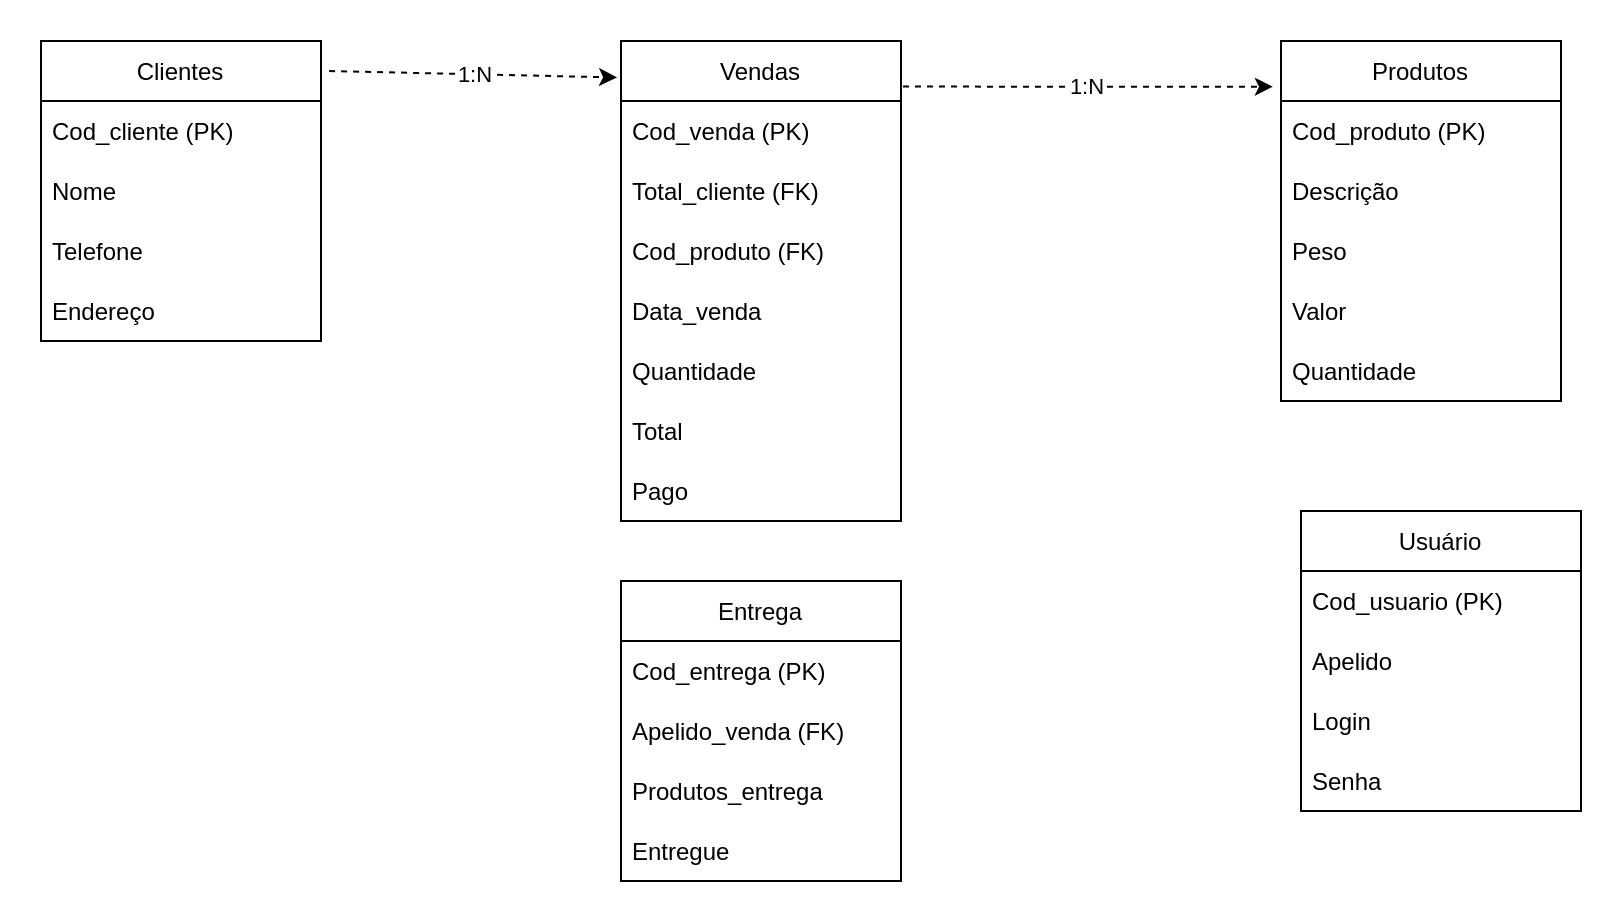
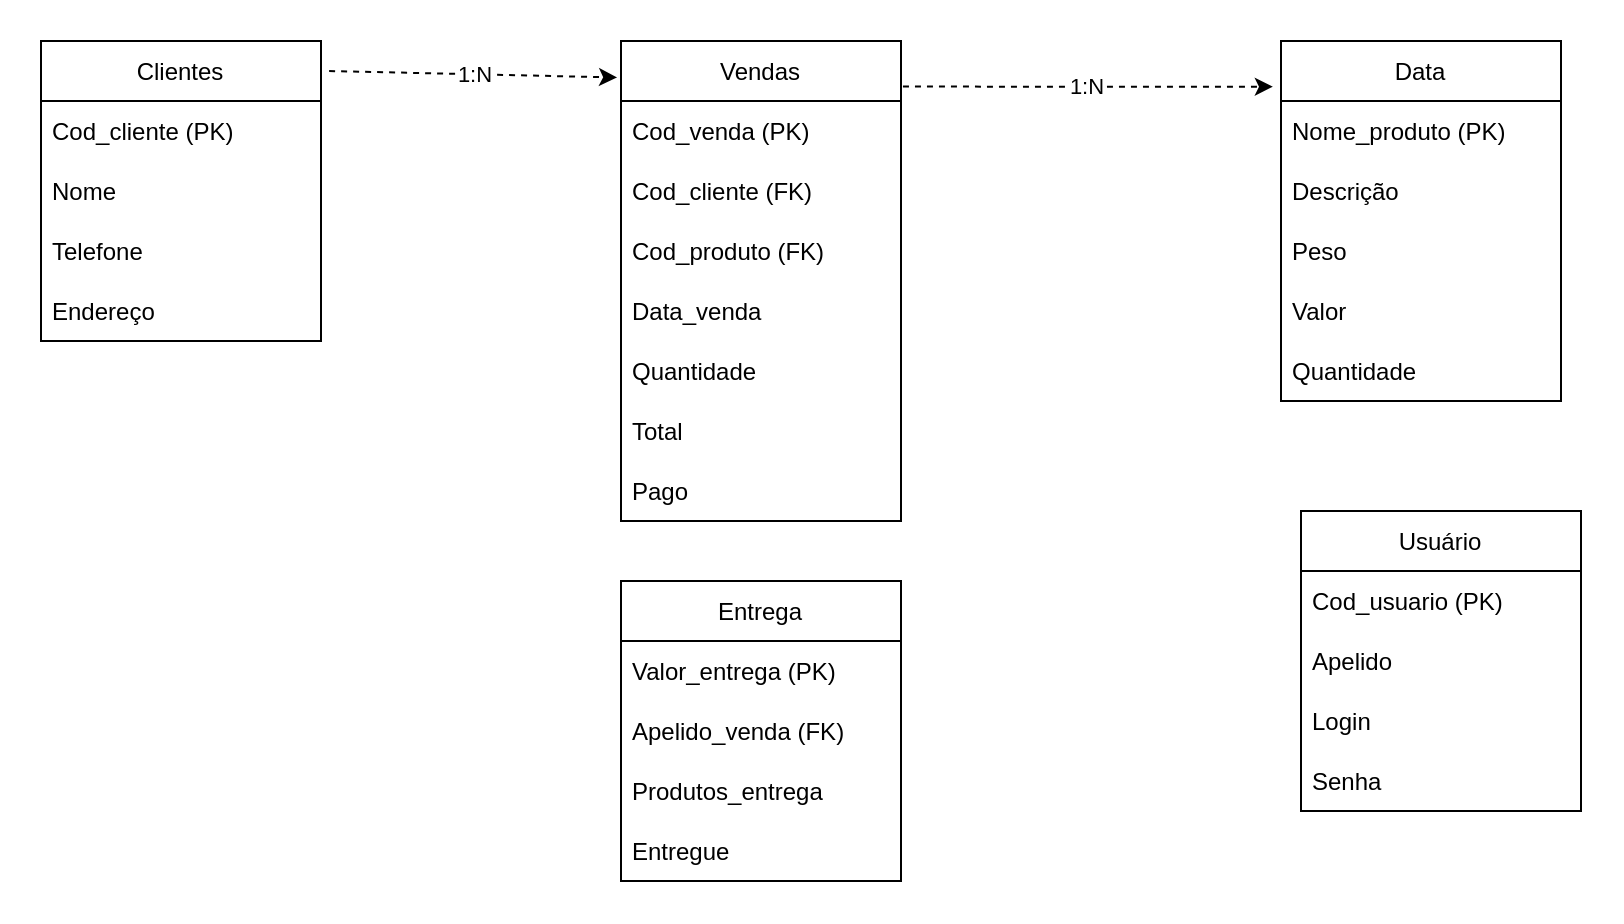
(1420, 72) -> (1420, 72)
(1396, 132) -> (1403, 132)
(740, 192) -> (730, 192)
(736, 672) -> (747, 672)
